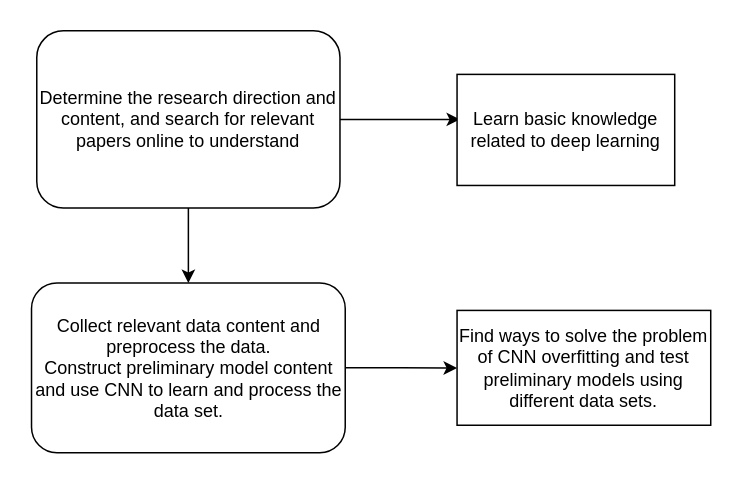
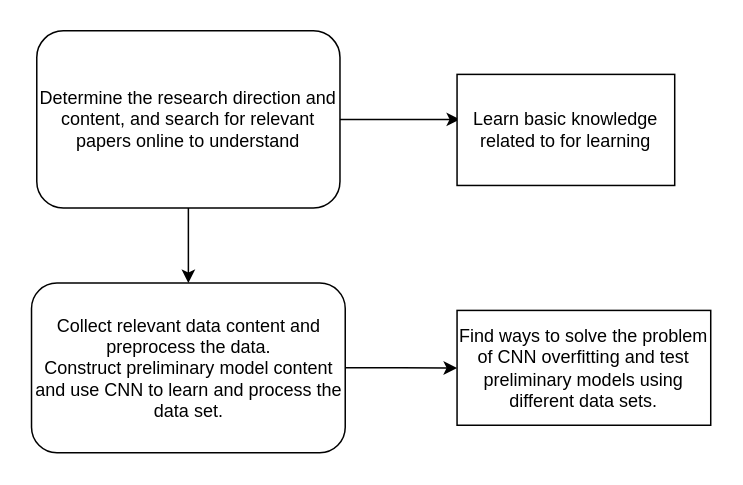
(566, 130) -> (566, 130)
